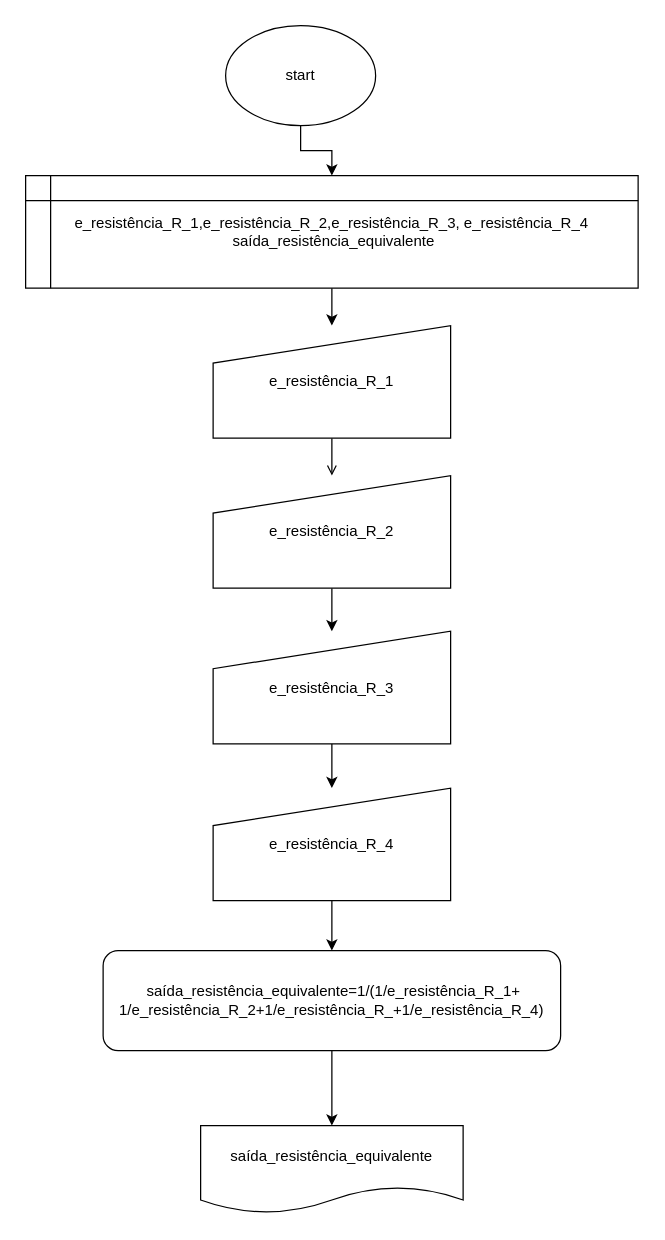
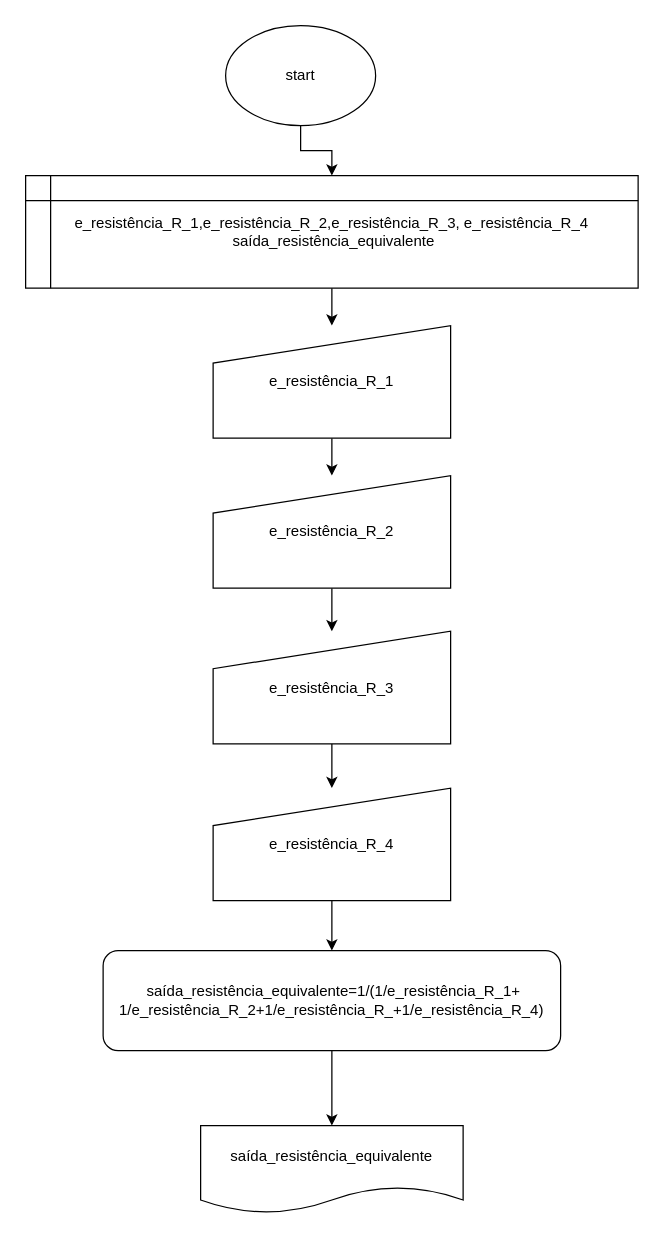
(332, 467) -> (332, 466)
